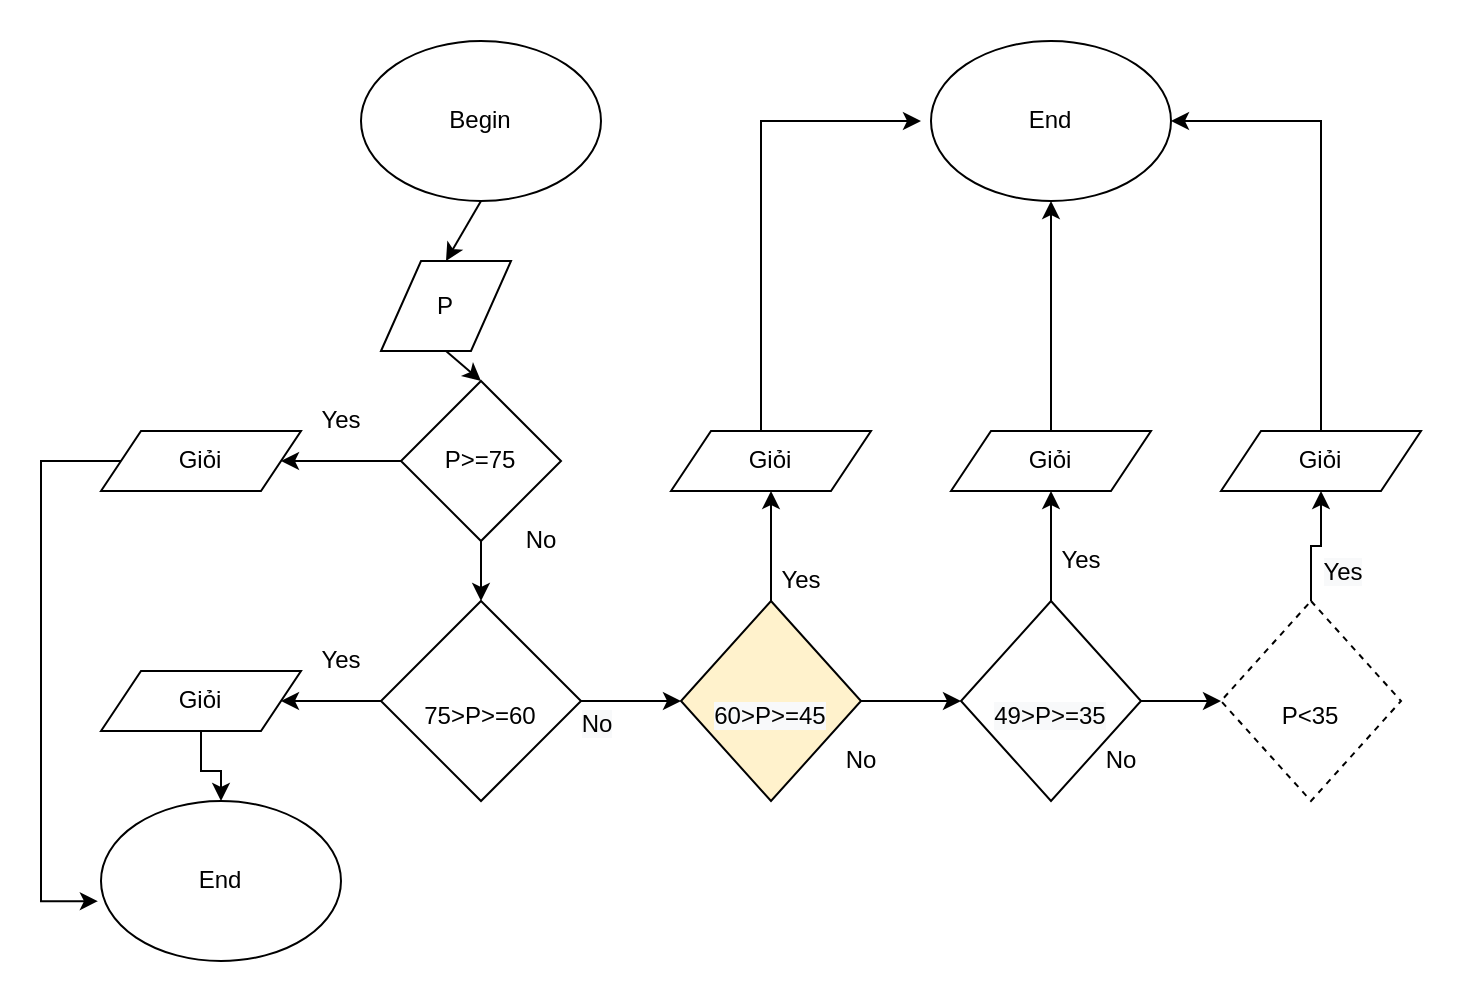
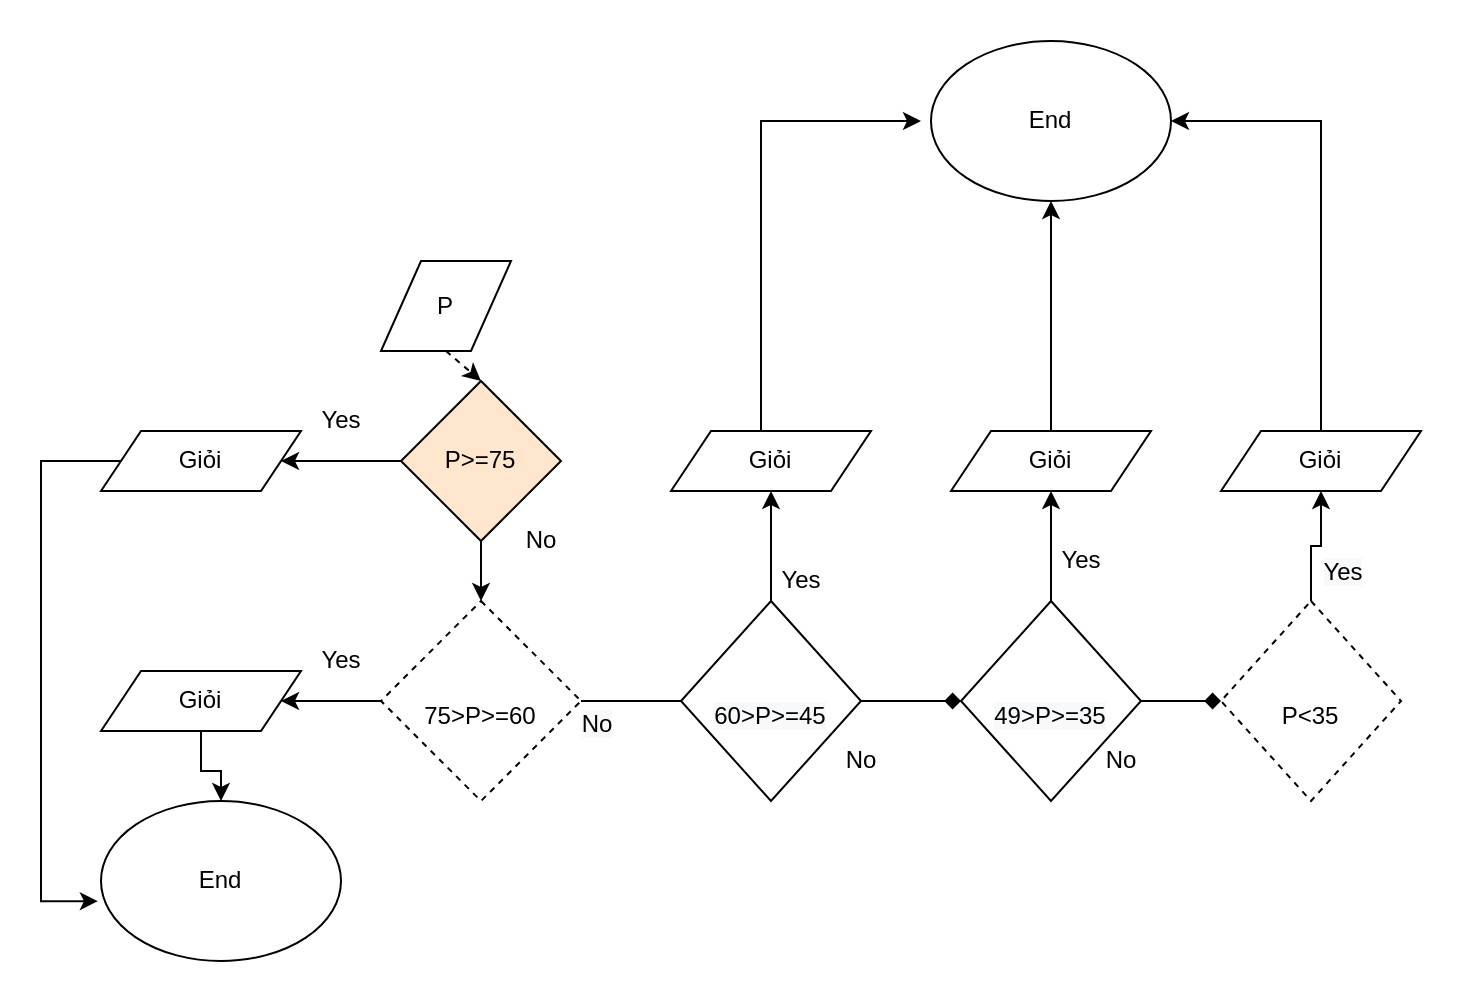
(481, 121) -> none
(467, 226) -> none
(460, 363) -> (460, 363)
(481, 461) -> (481, 461)
(481, 701) -> (481, 701)
(666, 701) -> (671, 701)
(771, 701) -> (771, 701)
(945, 701) -> (944, 701)
(1205, 701) -> (1204, 701)
